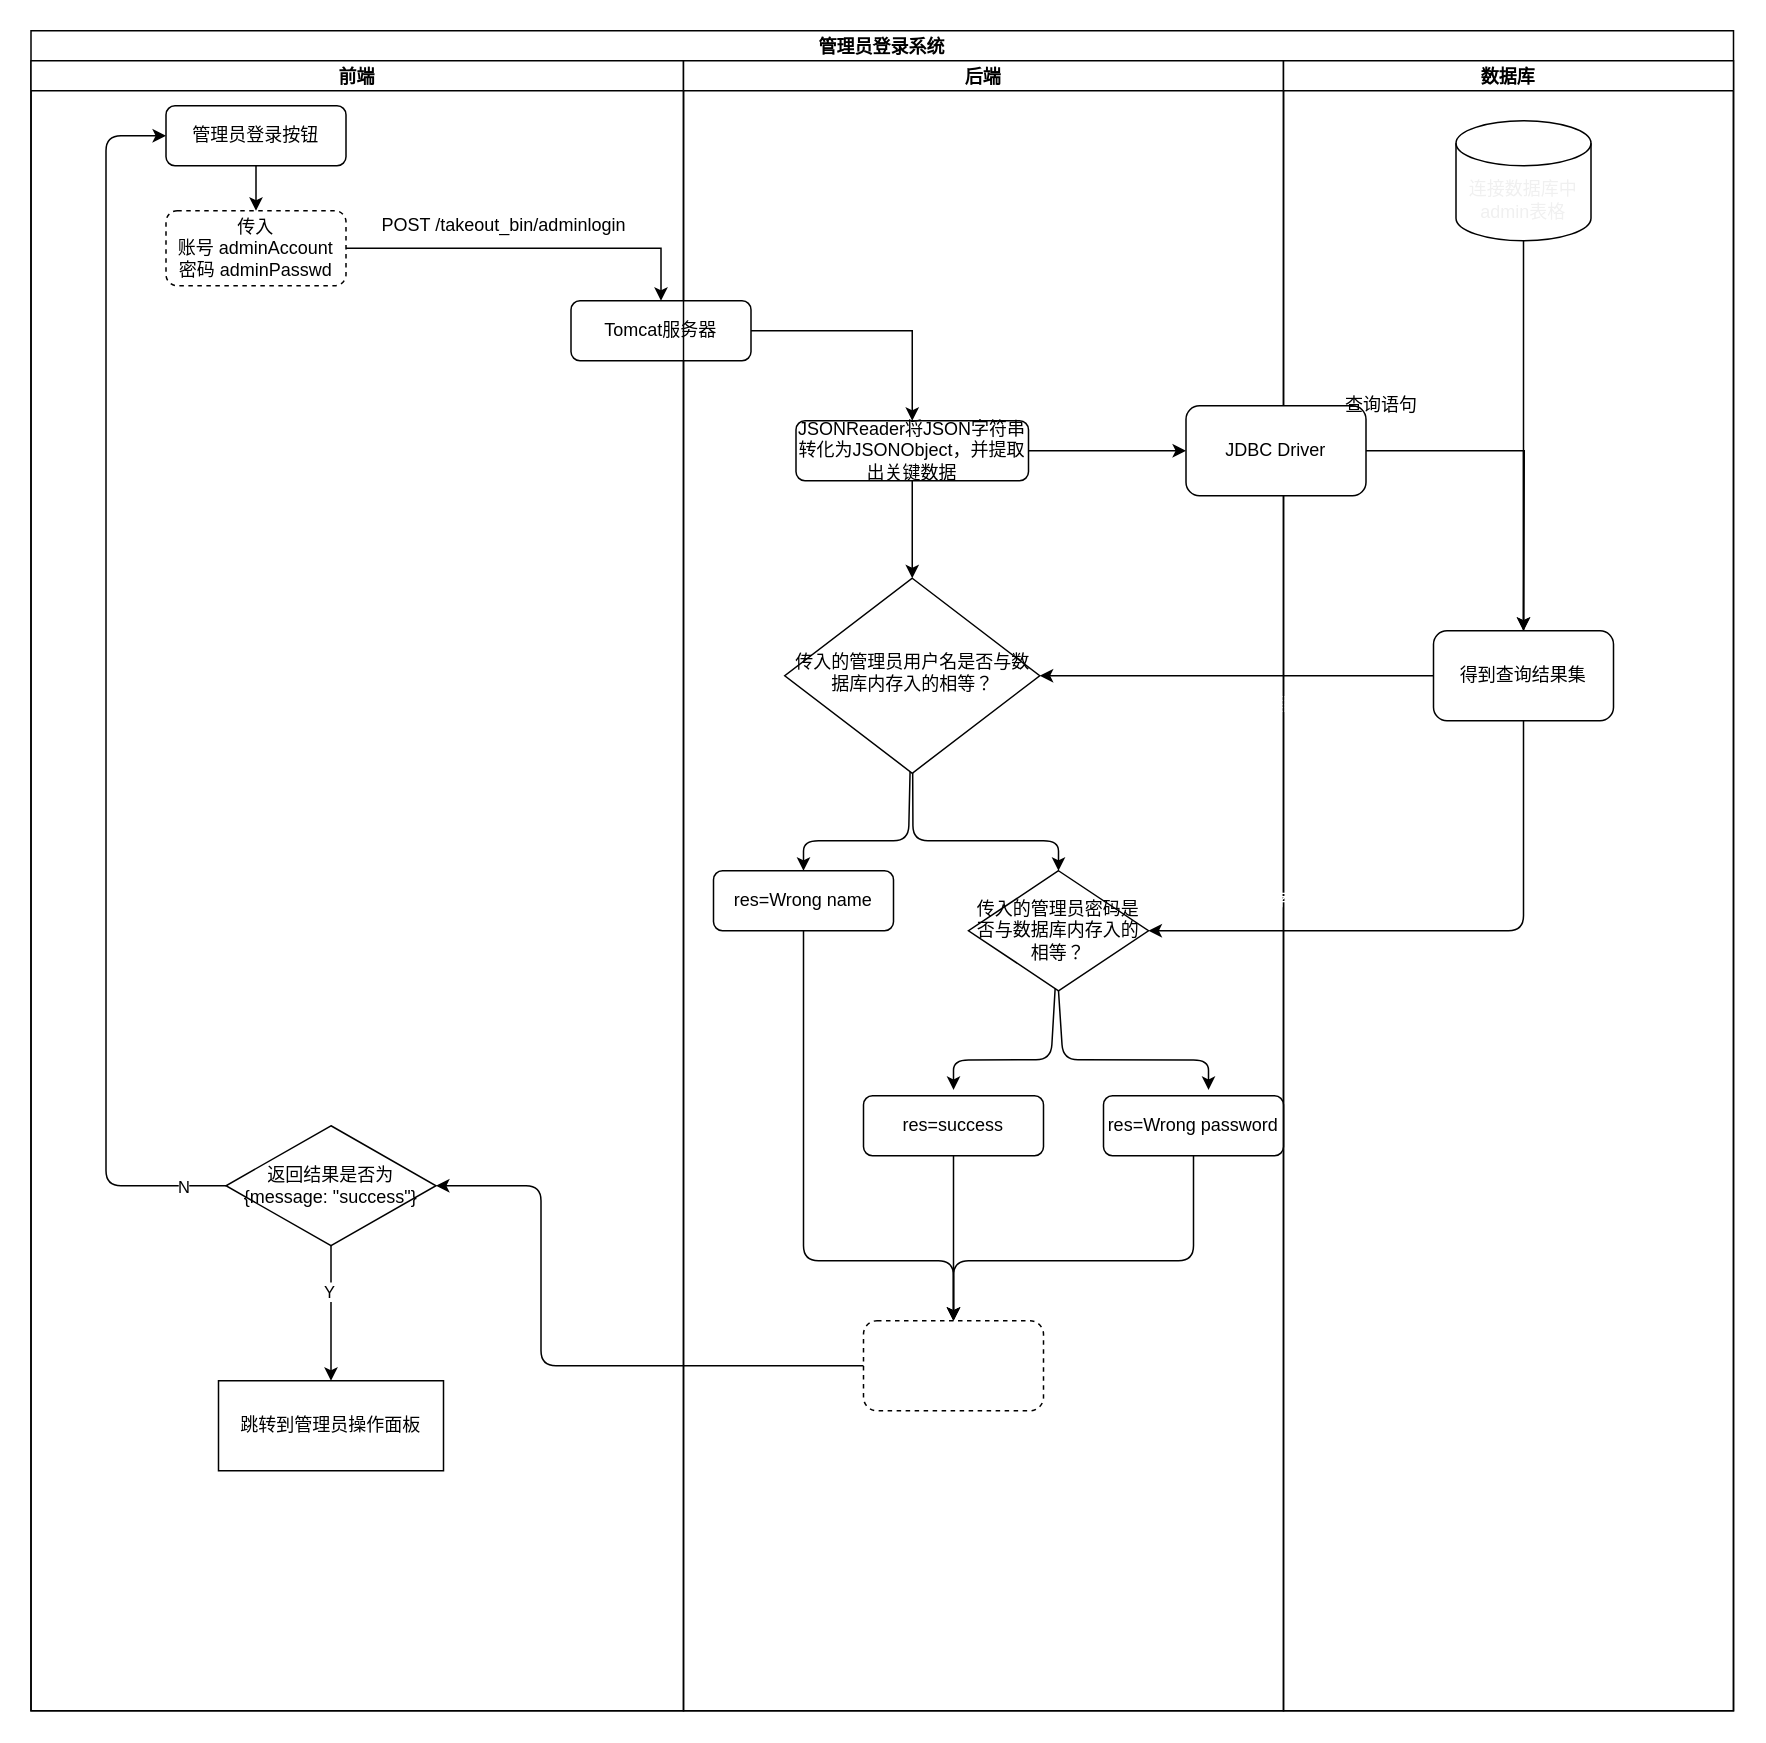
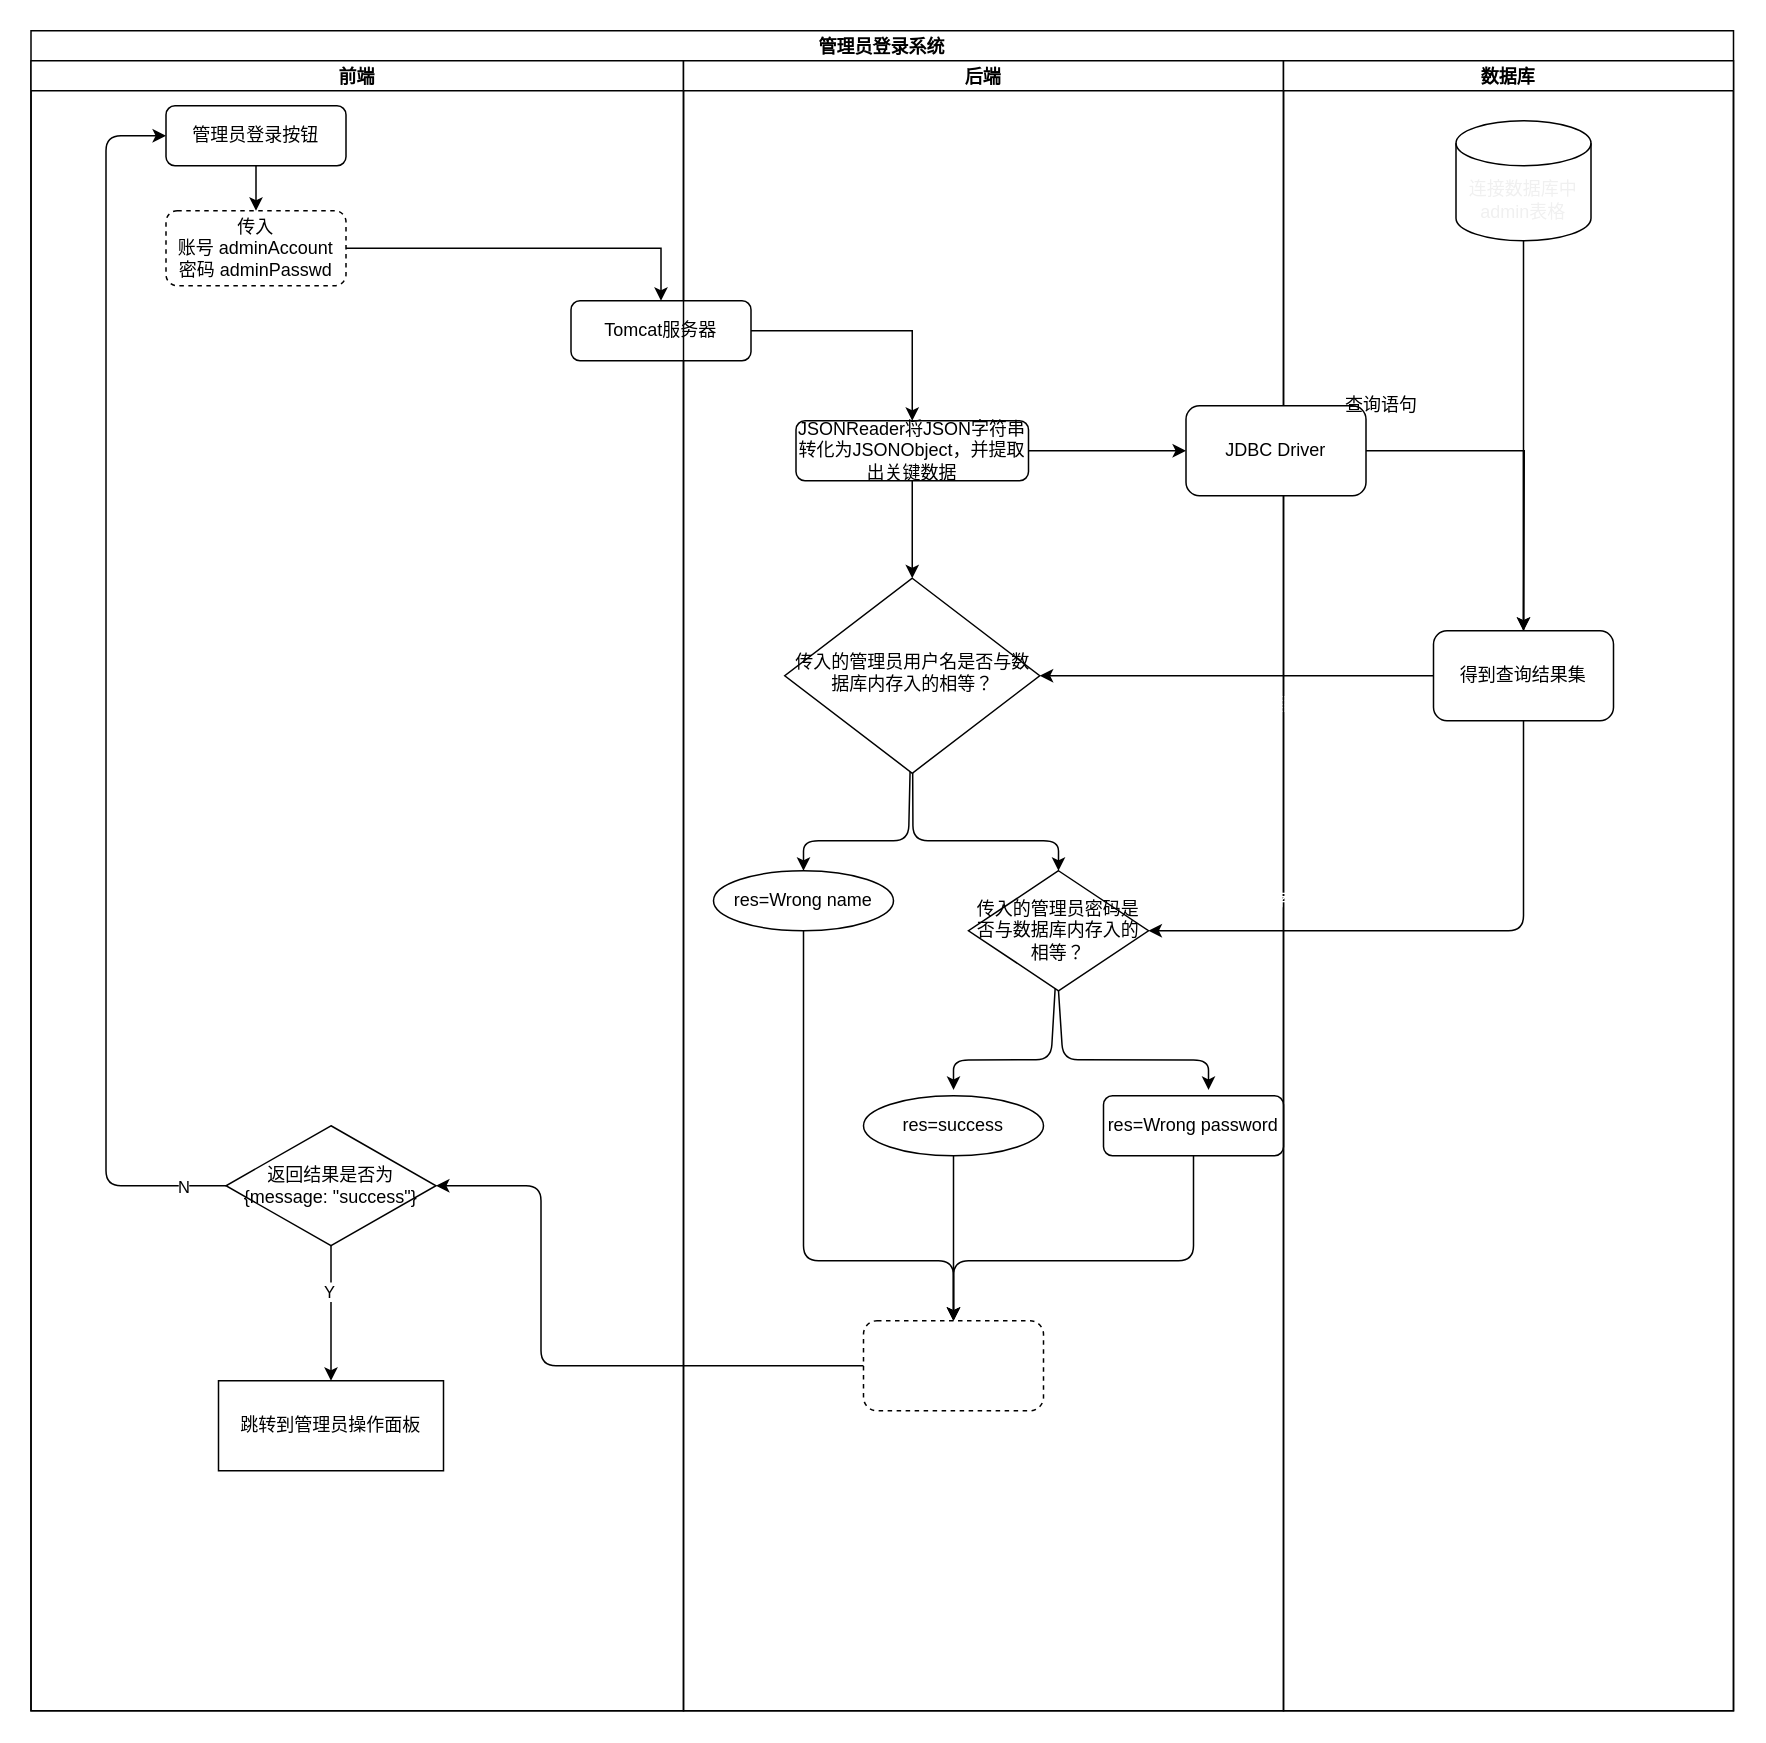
(503, 226) -> none
(803, 901) -> (803, 901)
(953, 1126) -> (953, 1126)
